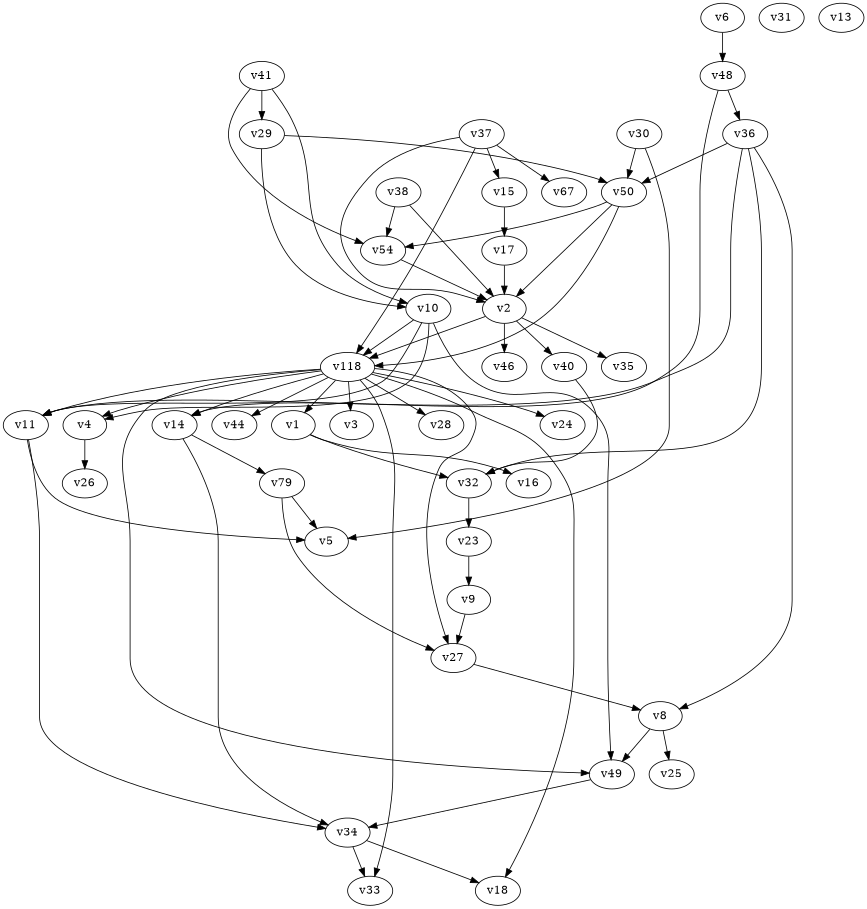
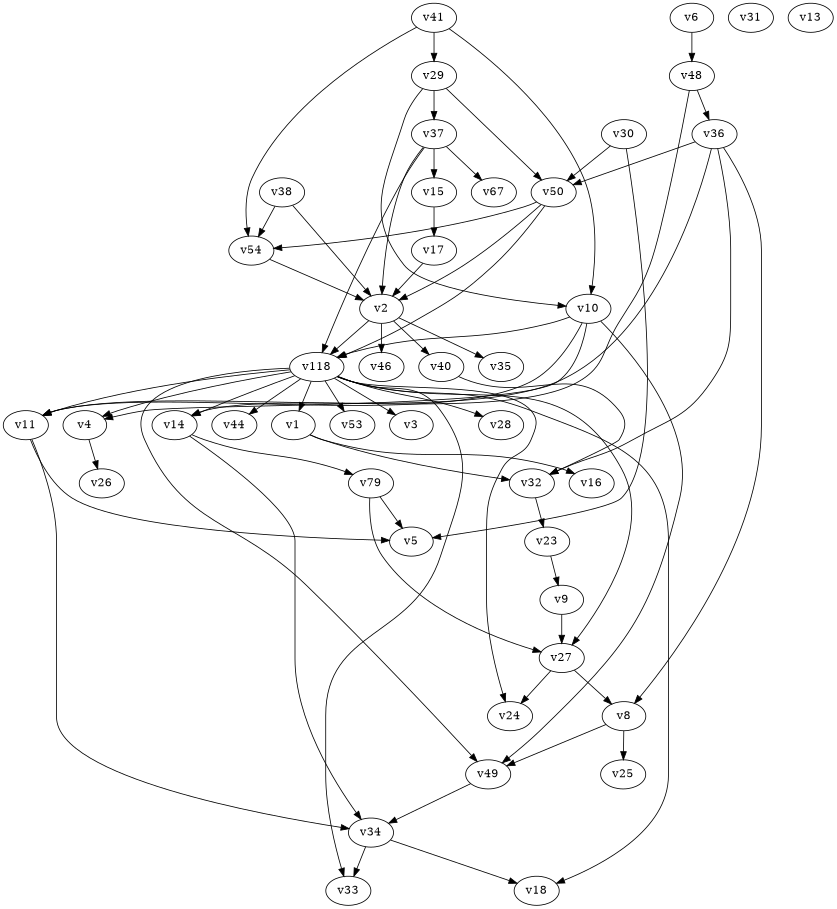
none -> (434, 101)
none -> (352, 425)
none -> (539, 684)
